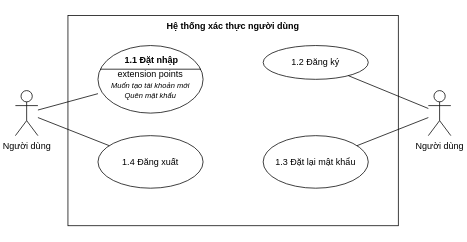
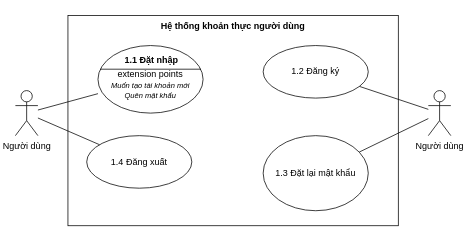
(233, 26) -> (233, 26)
(315, 62) -> (315, 72)
(150, 162) -> (139, 162)
(315, 162) -> (315, 173)
